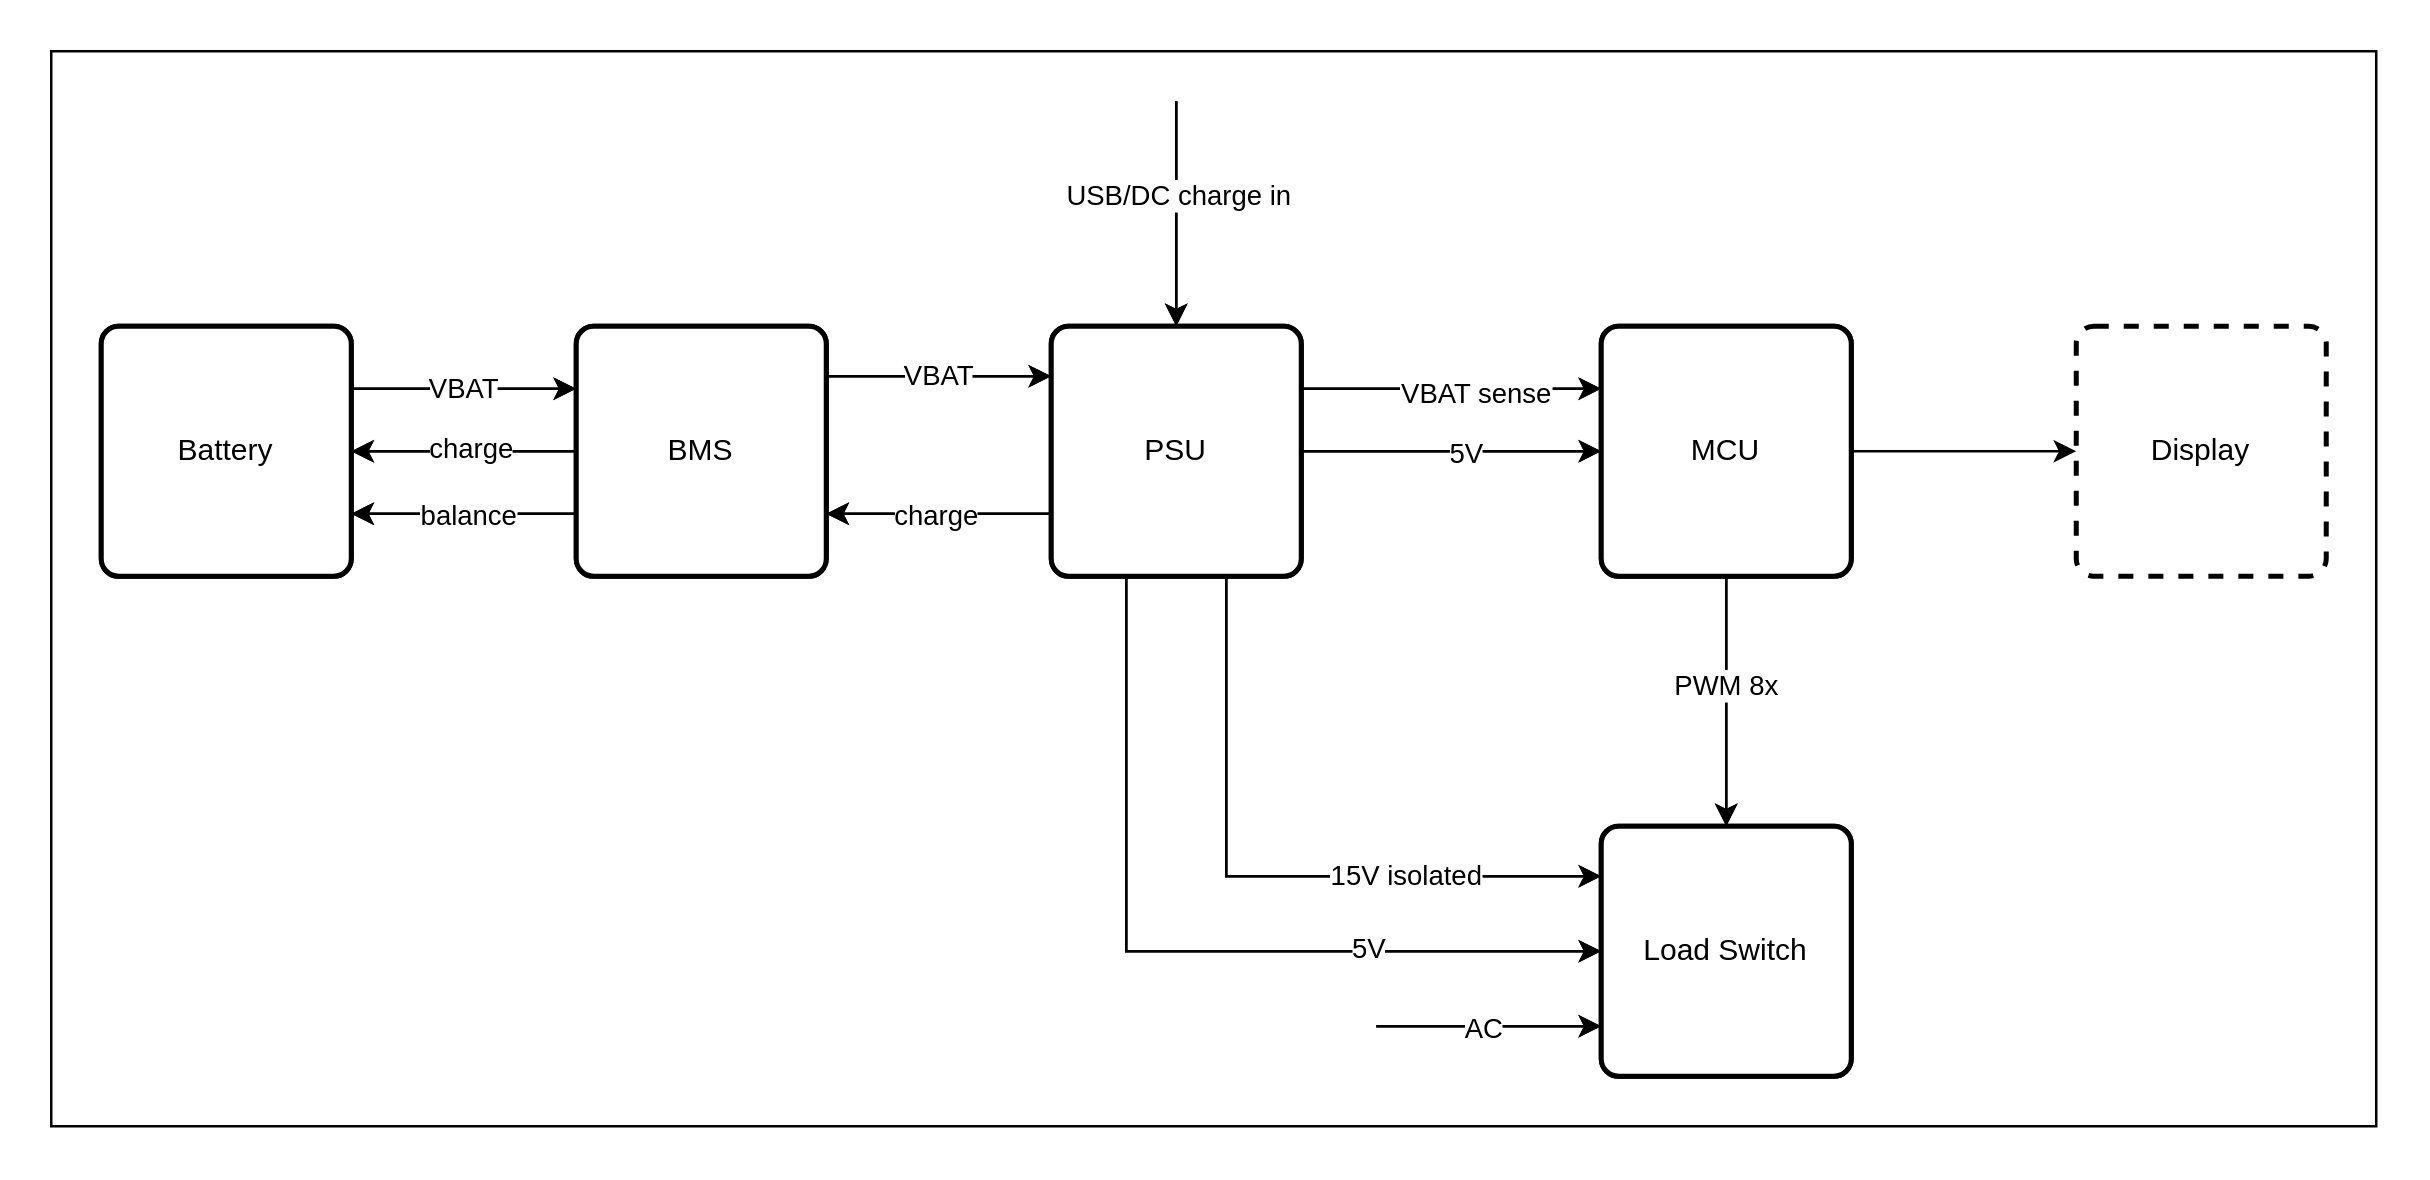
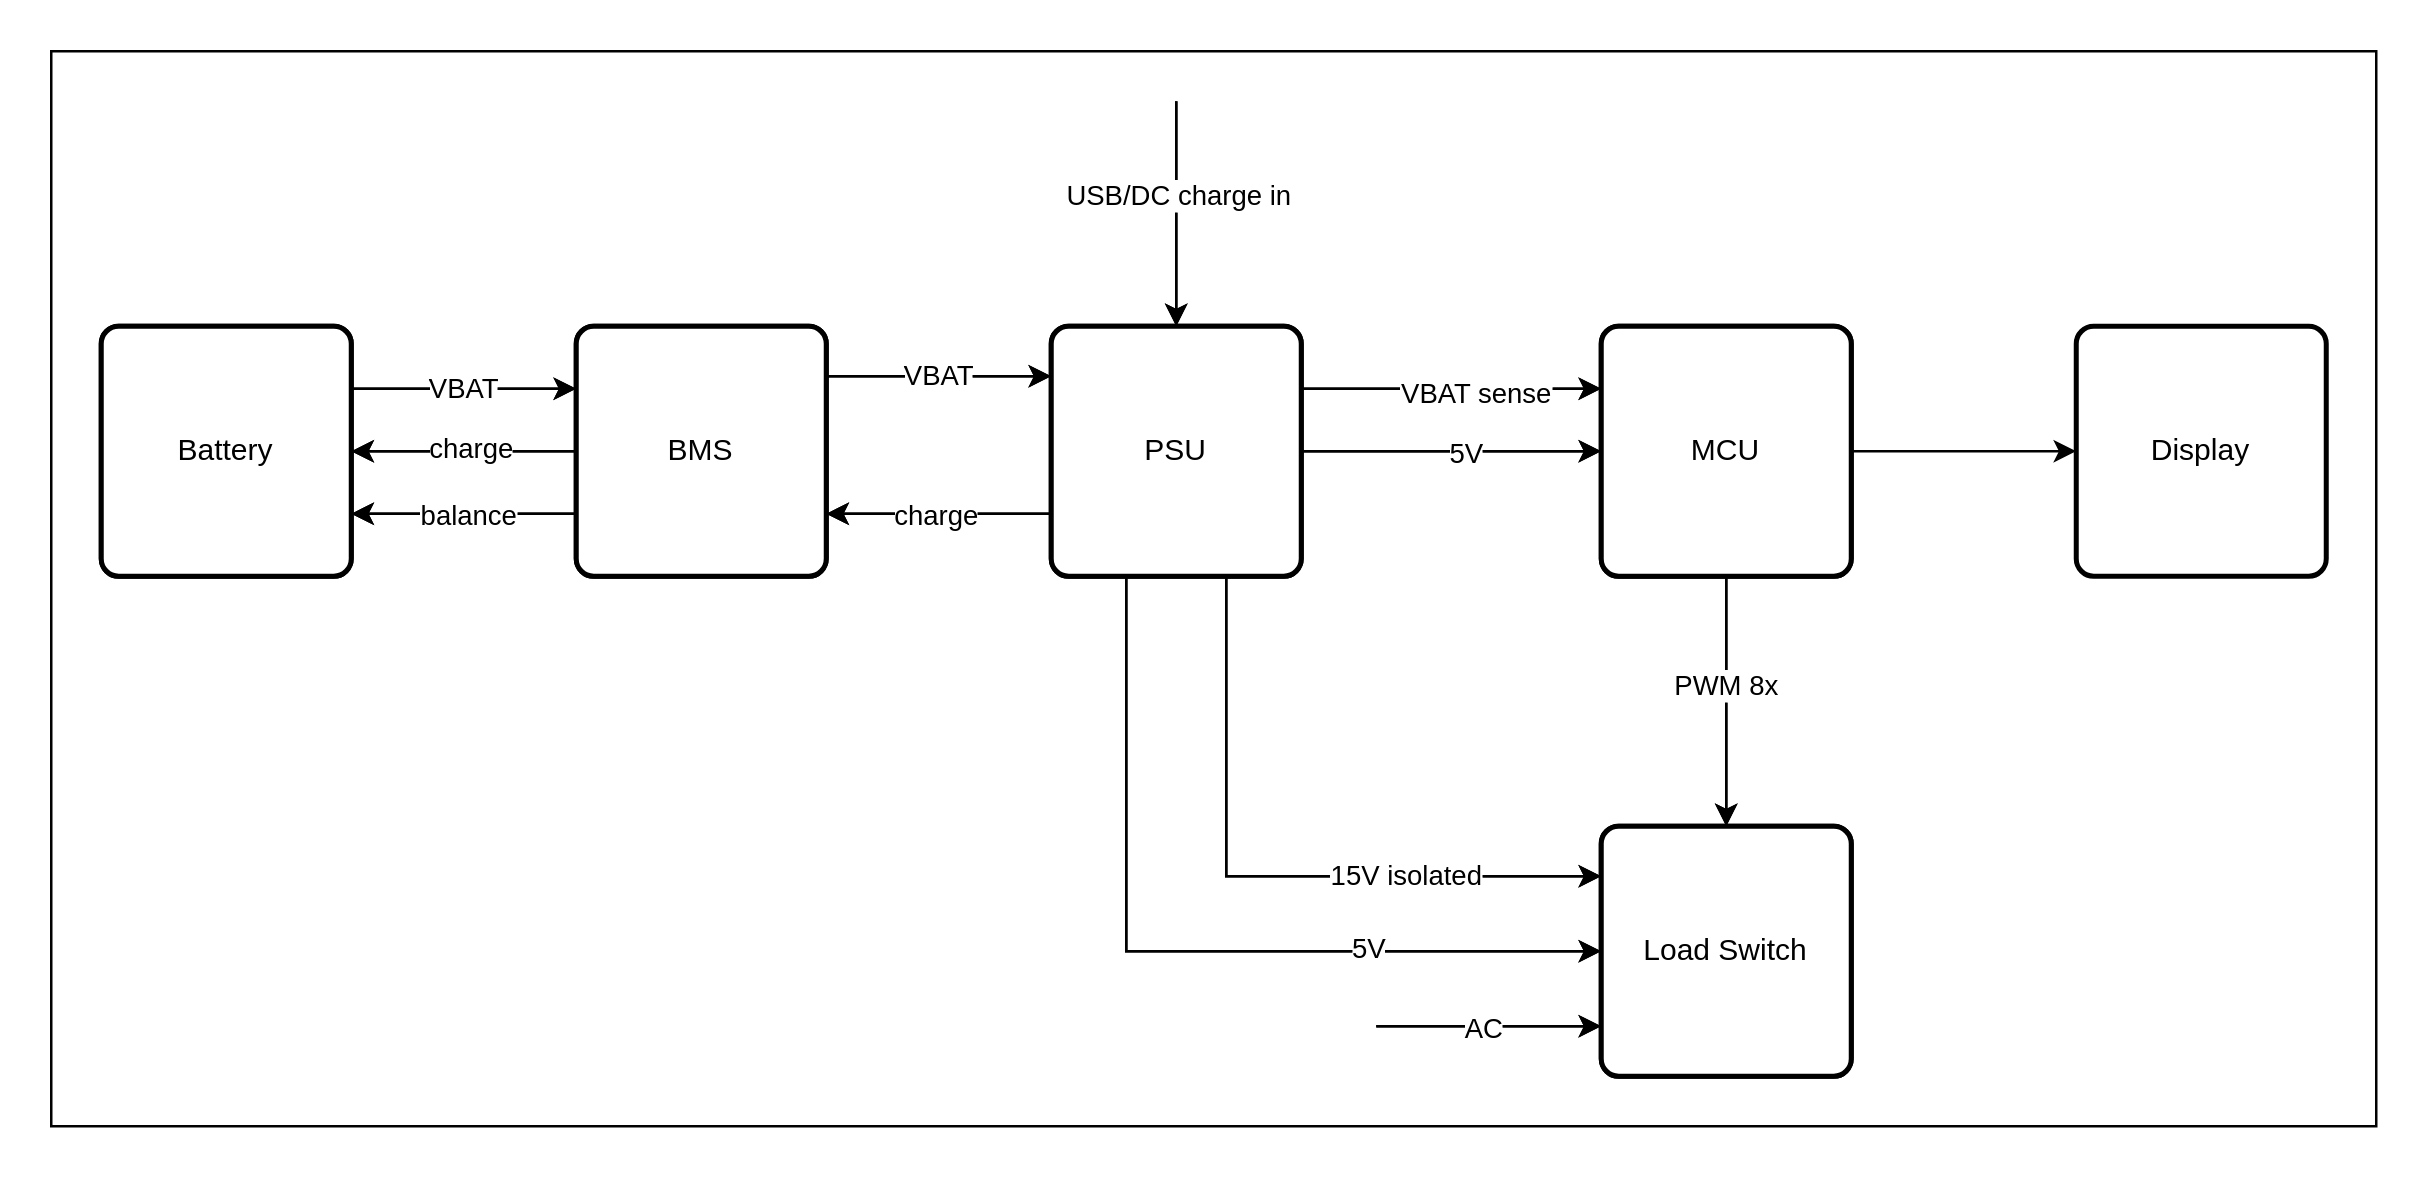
(2201, 451) -> (2201, 451)
